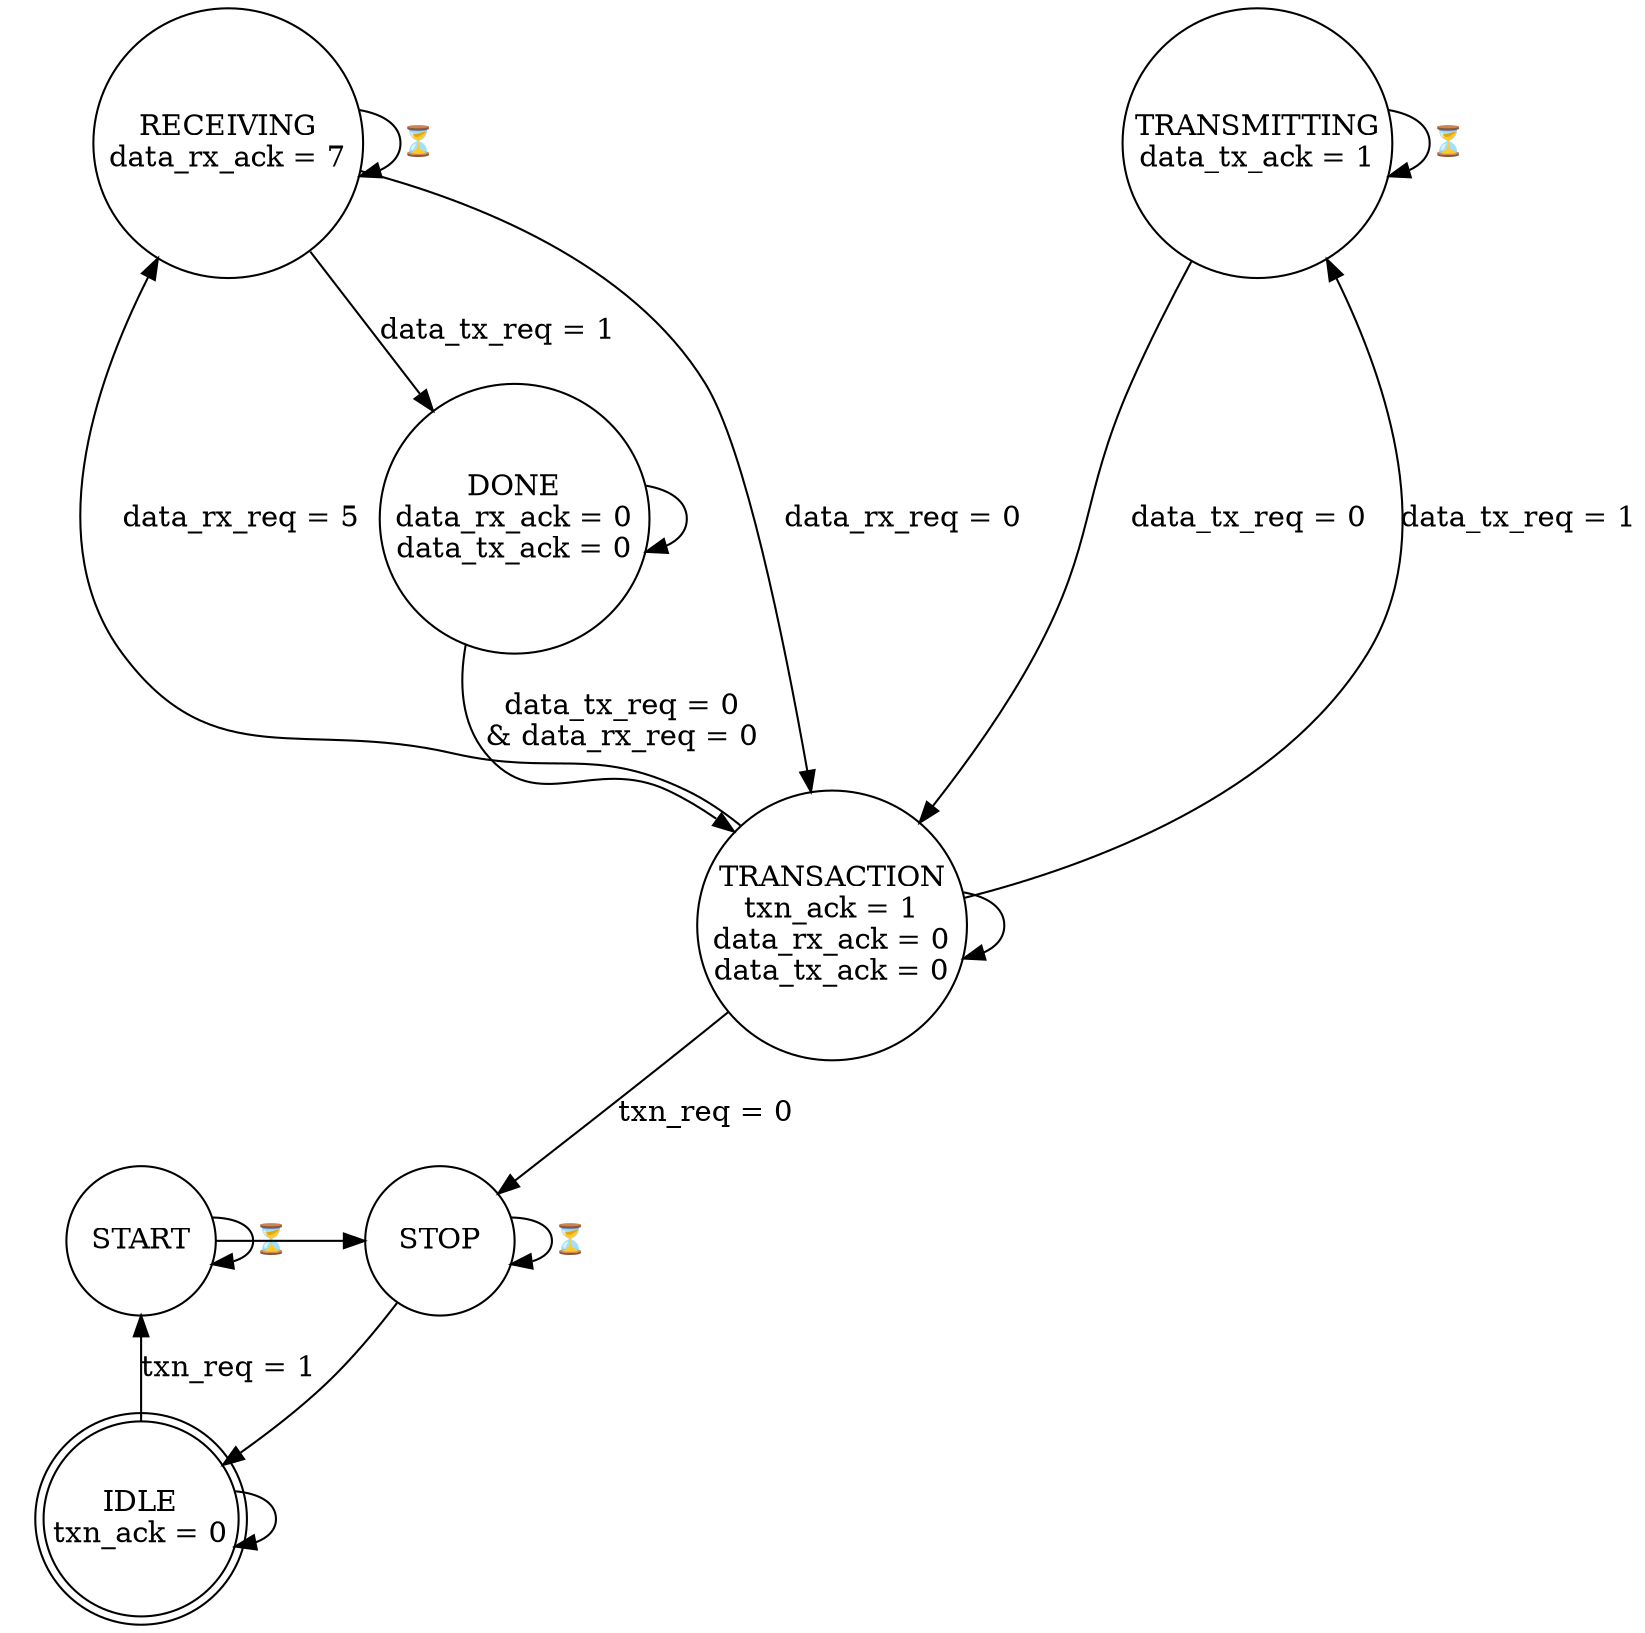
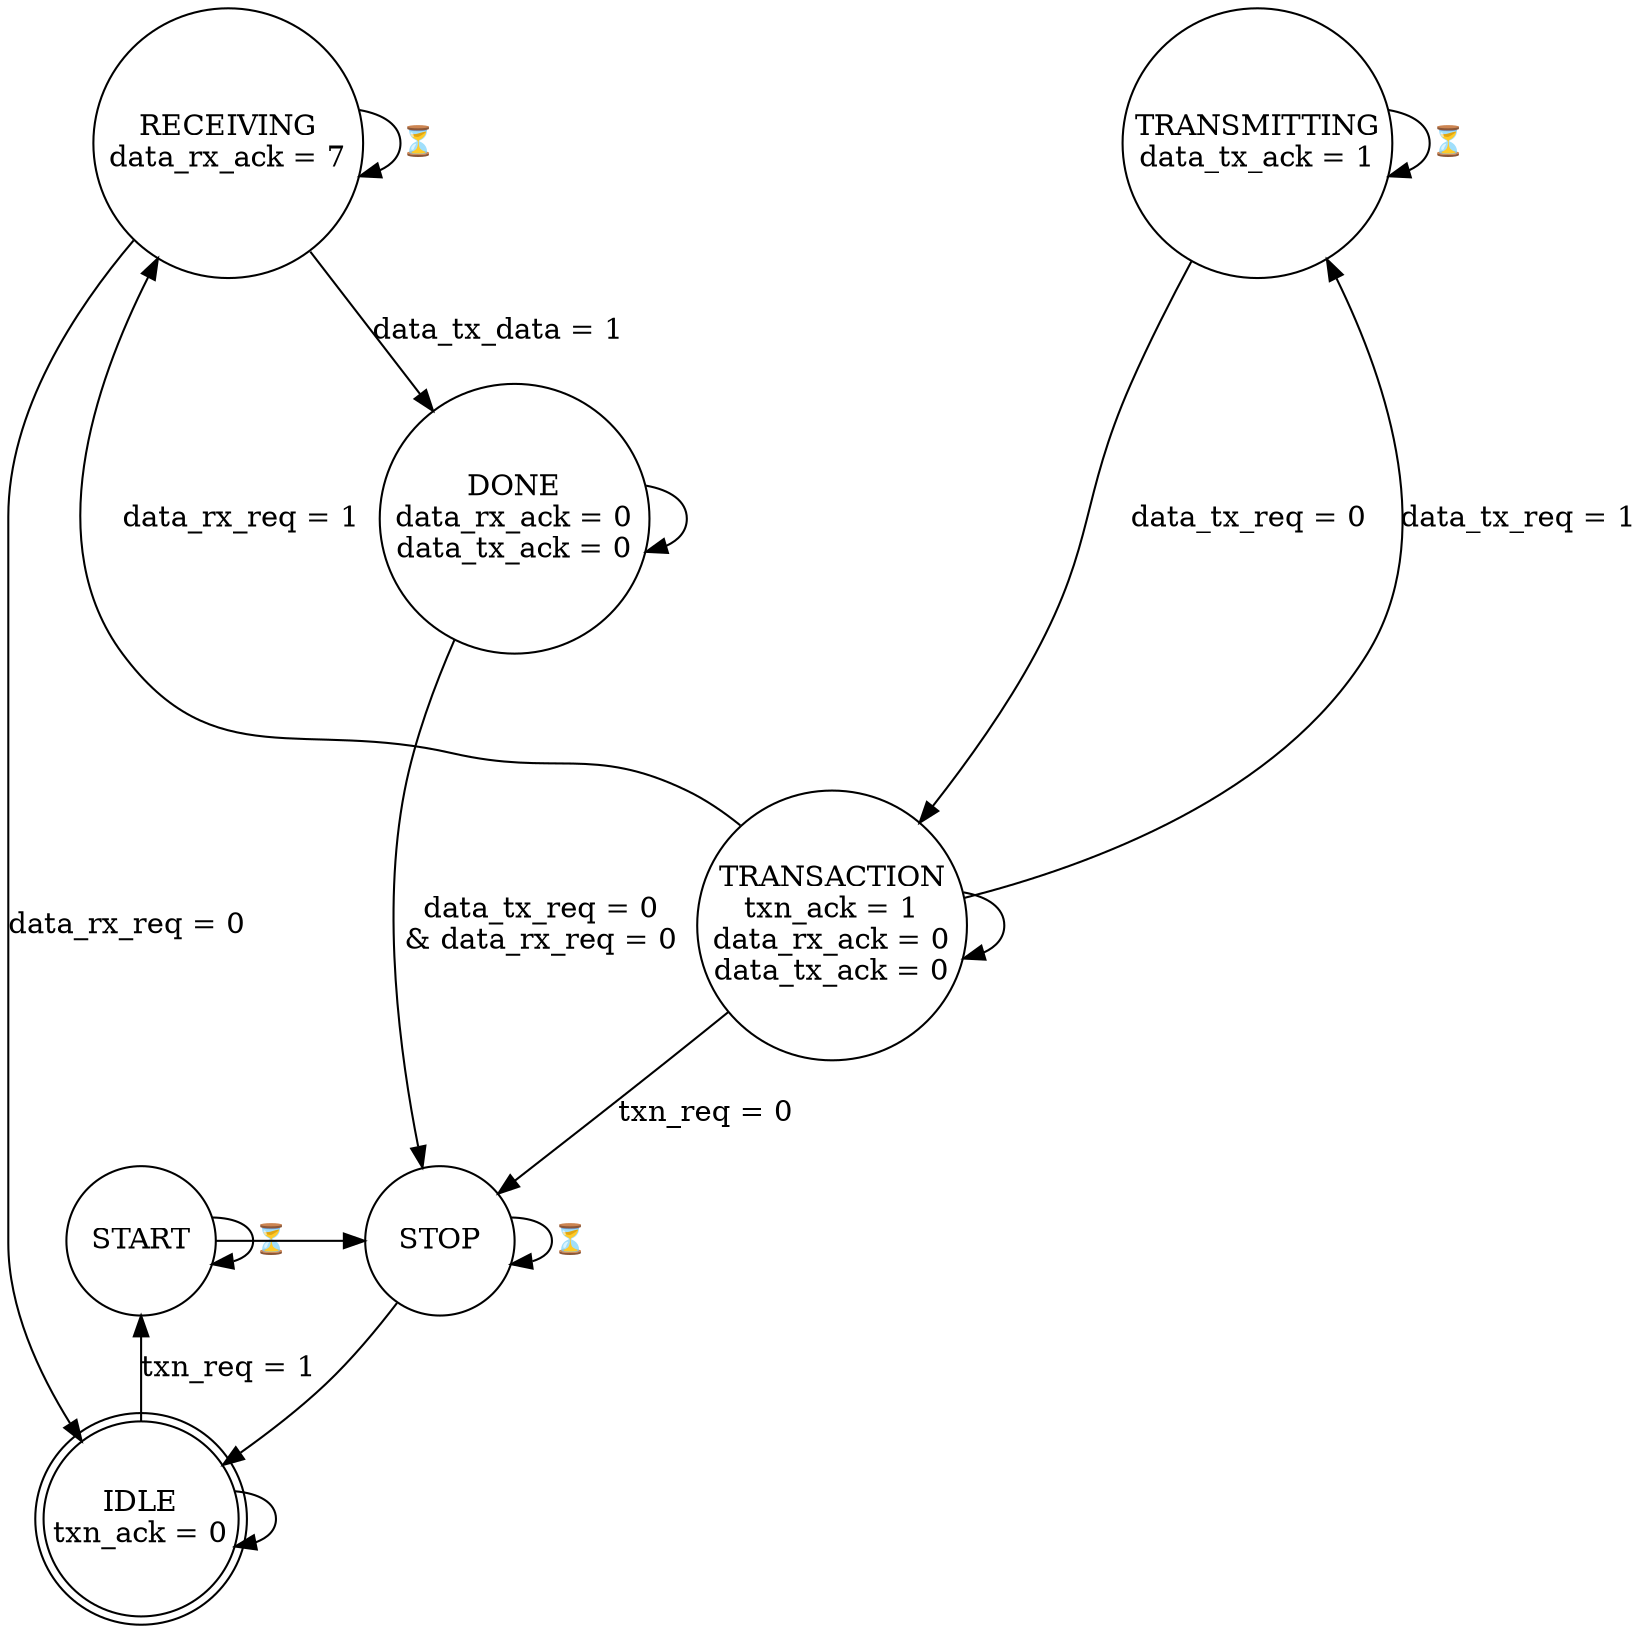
(498, 331) -> (498, 331)
(702, 379) -> (8, 822)
(242, 519) -> (242, 519)
(544, 784) -> (394, 890)
